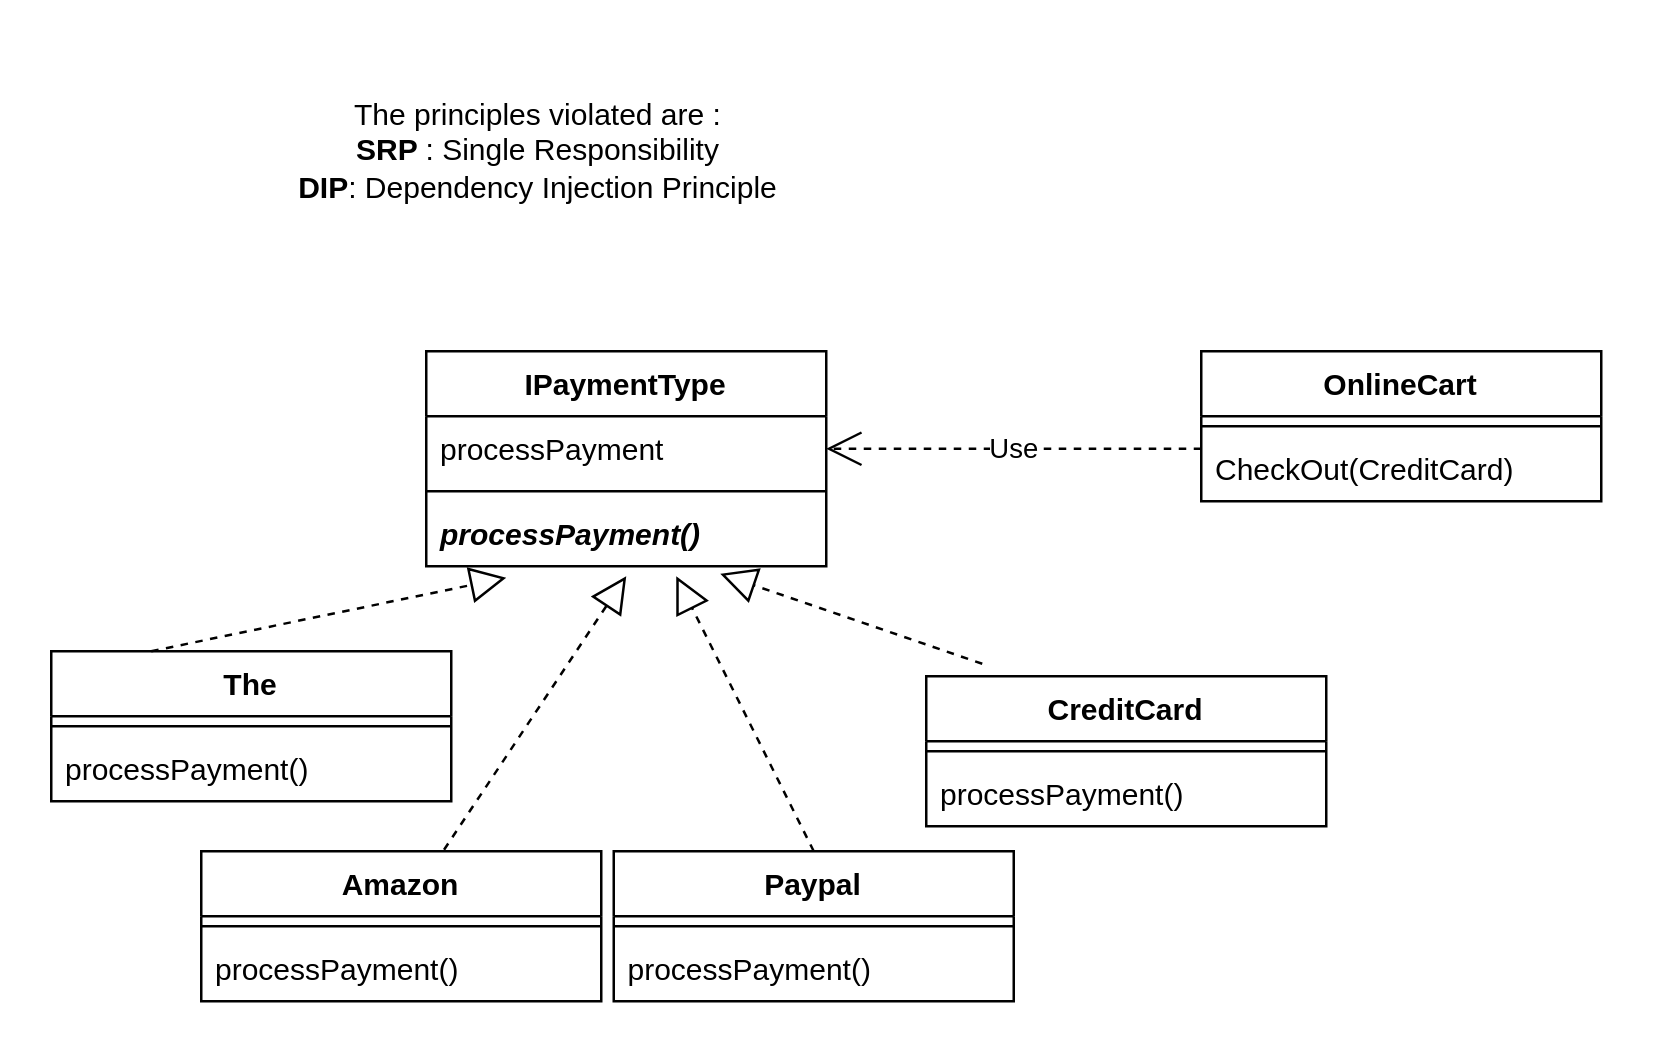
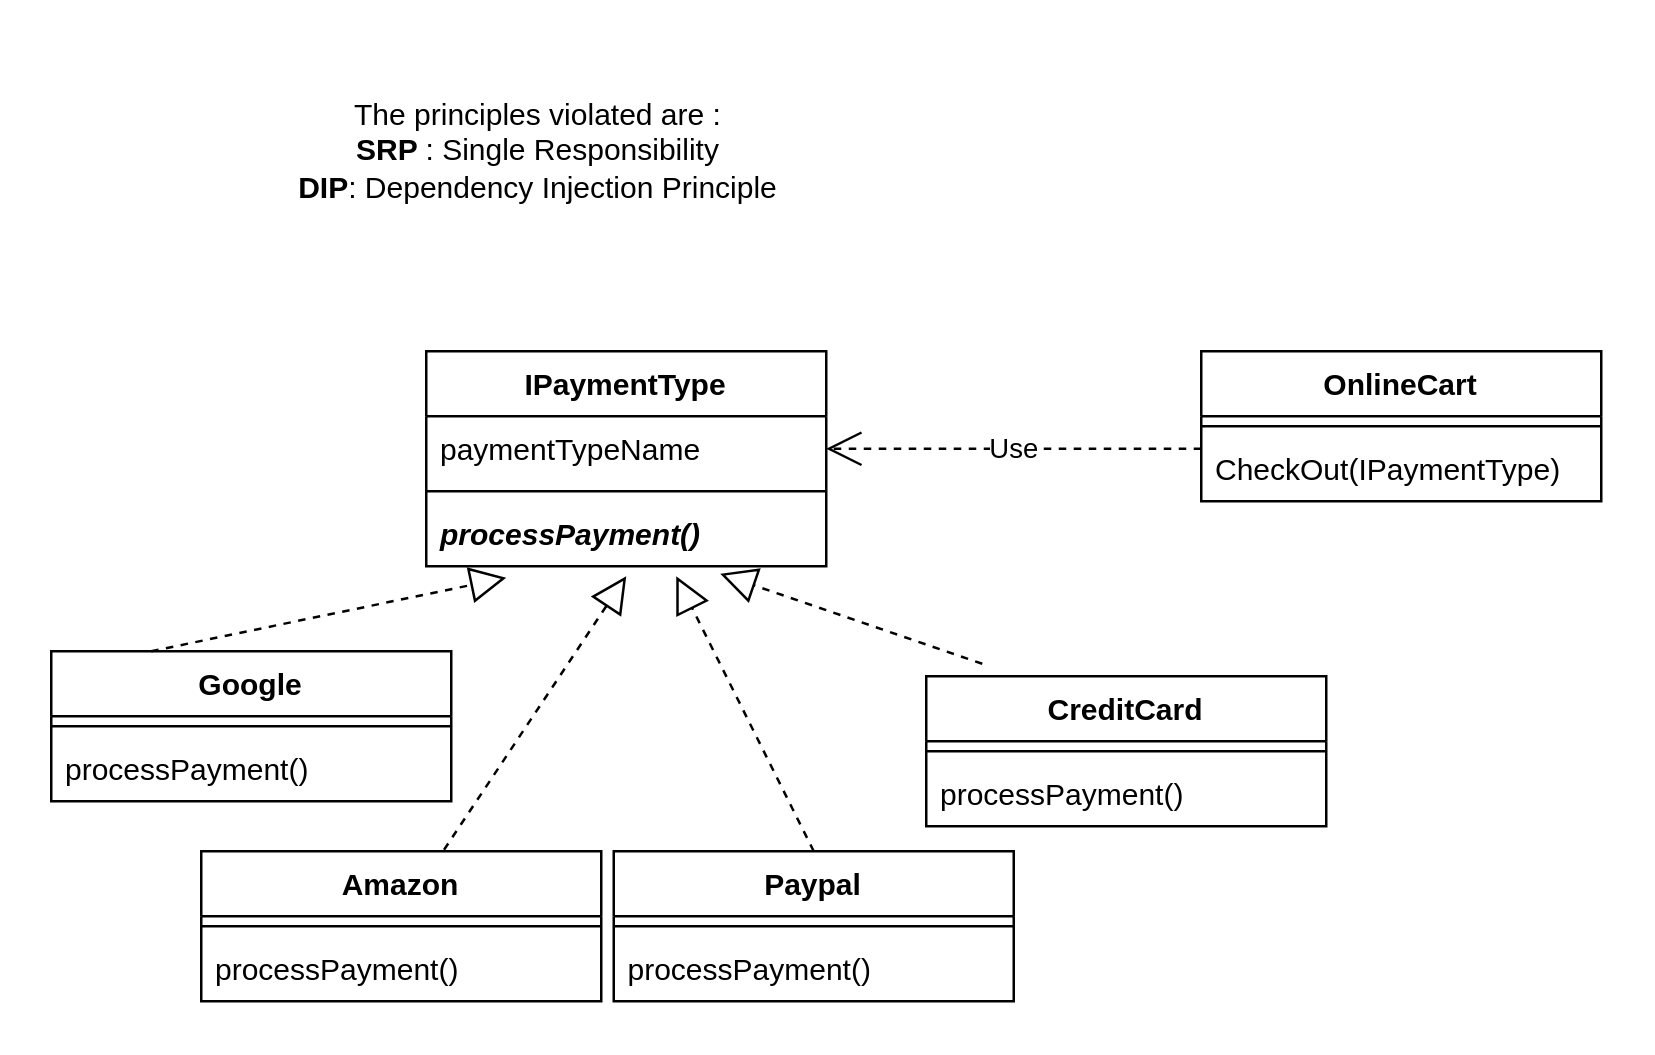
(558, 450) -> (566, 450)
(1379, 470) -> (1400, 470)
(250, 685) -> (250, 685)
